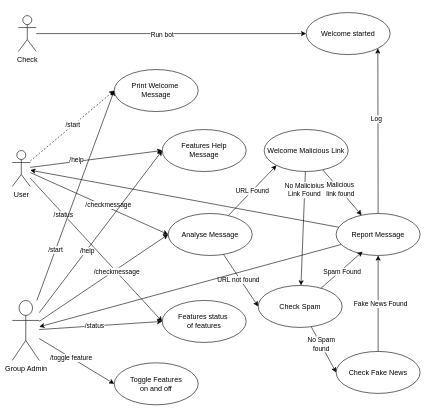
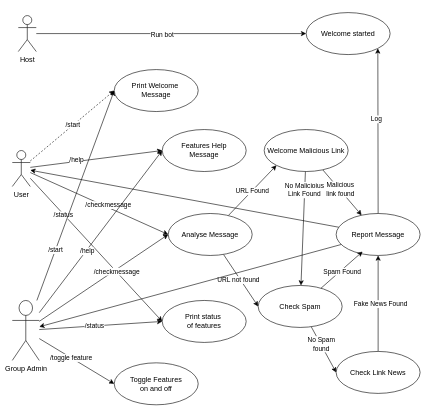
(28, 60) -> (28, 60)
(204, 321) -> (204, 321)
(378, 372) -> (378, 372)
